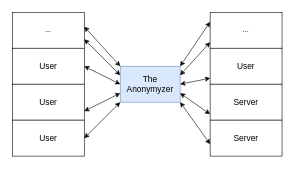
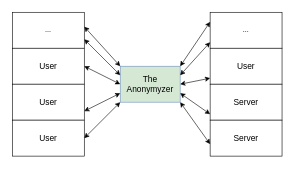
(150, 84) -> (150, 84)
